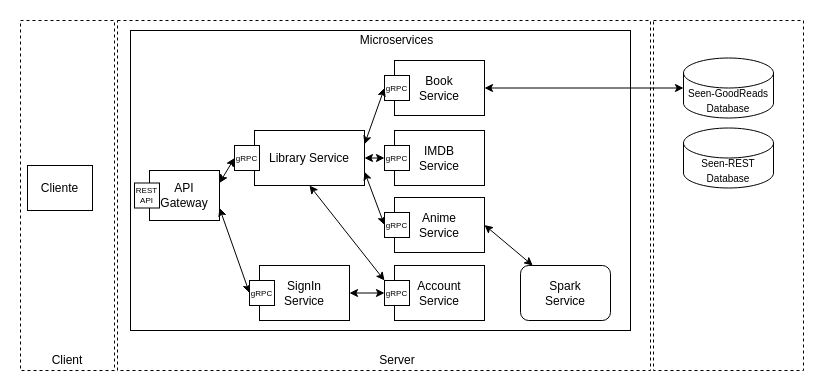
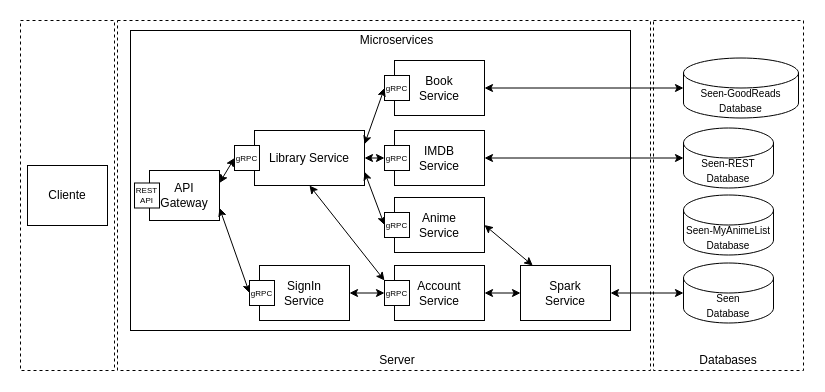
(729, 88) -> (741, 88)
none -> (584, 158)
(60, 188) -> (68, 196)
none -> (729, 225)
none -> (502, 293)
(566, 293) -> (566, 293)
none -> (647, 293)
none -> (729, 293)
(68, 361) -> none
none -> (729, 361)
